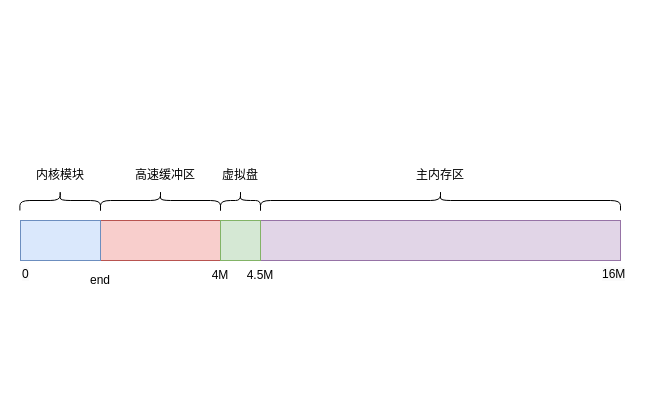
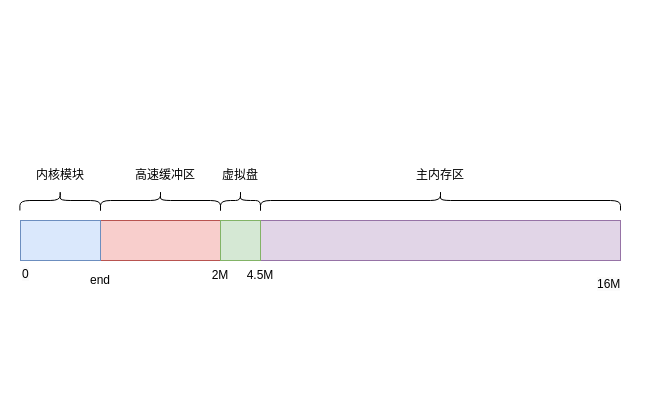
(221, 276) -> (221, 276)
(626, 281) -> (621, 291)
